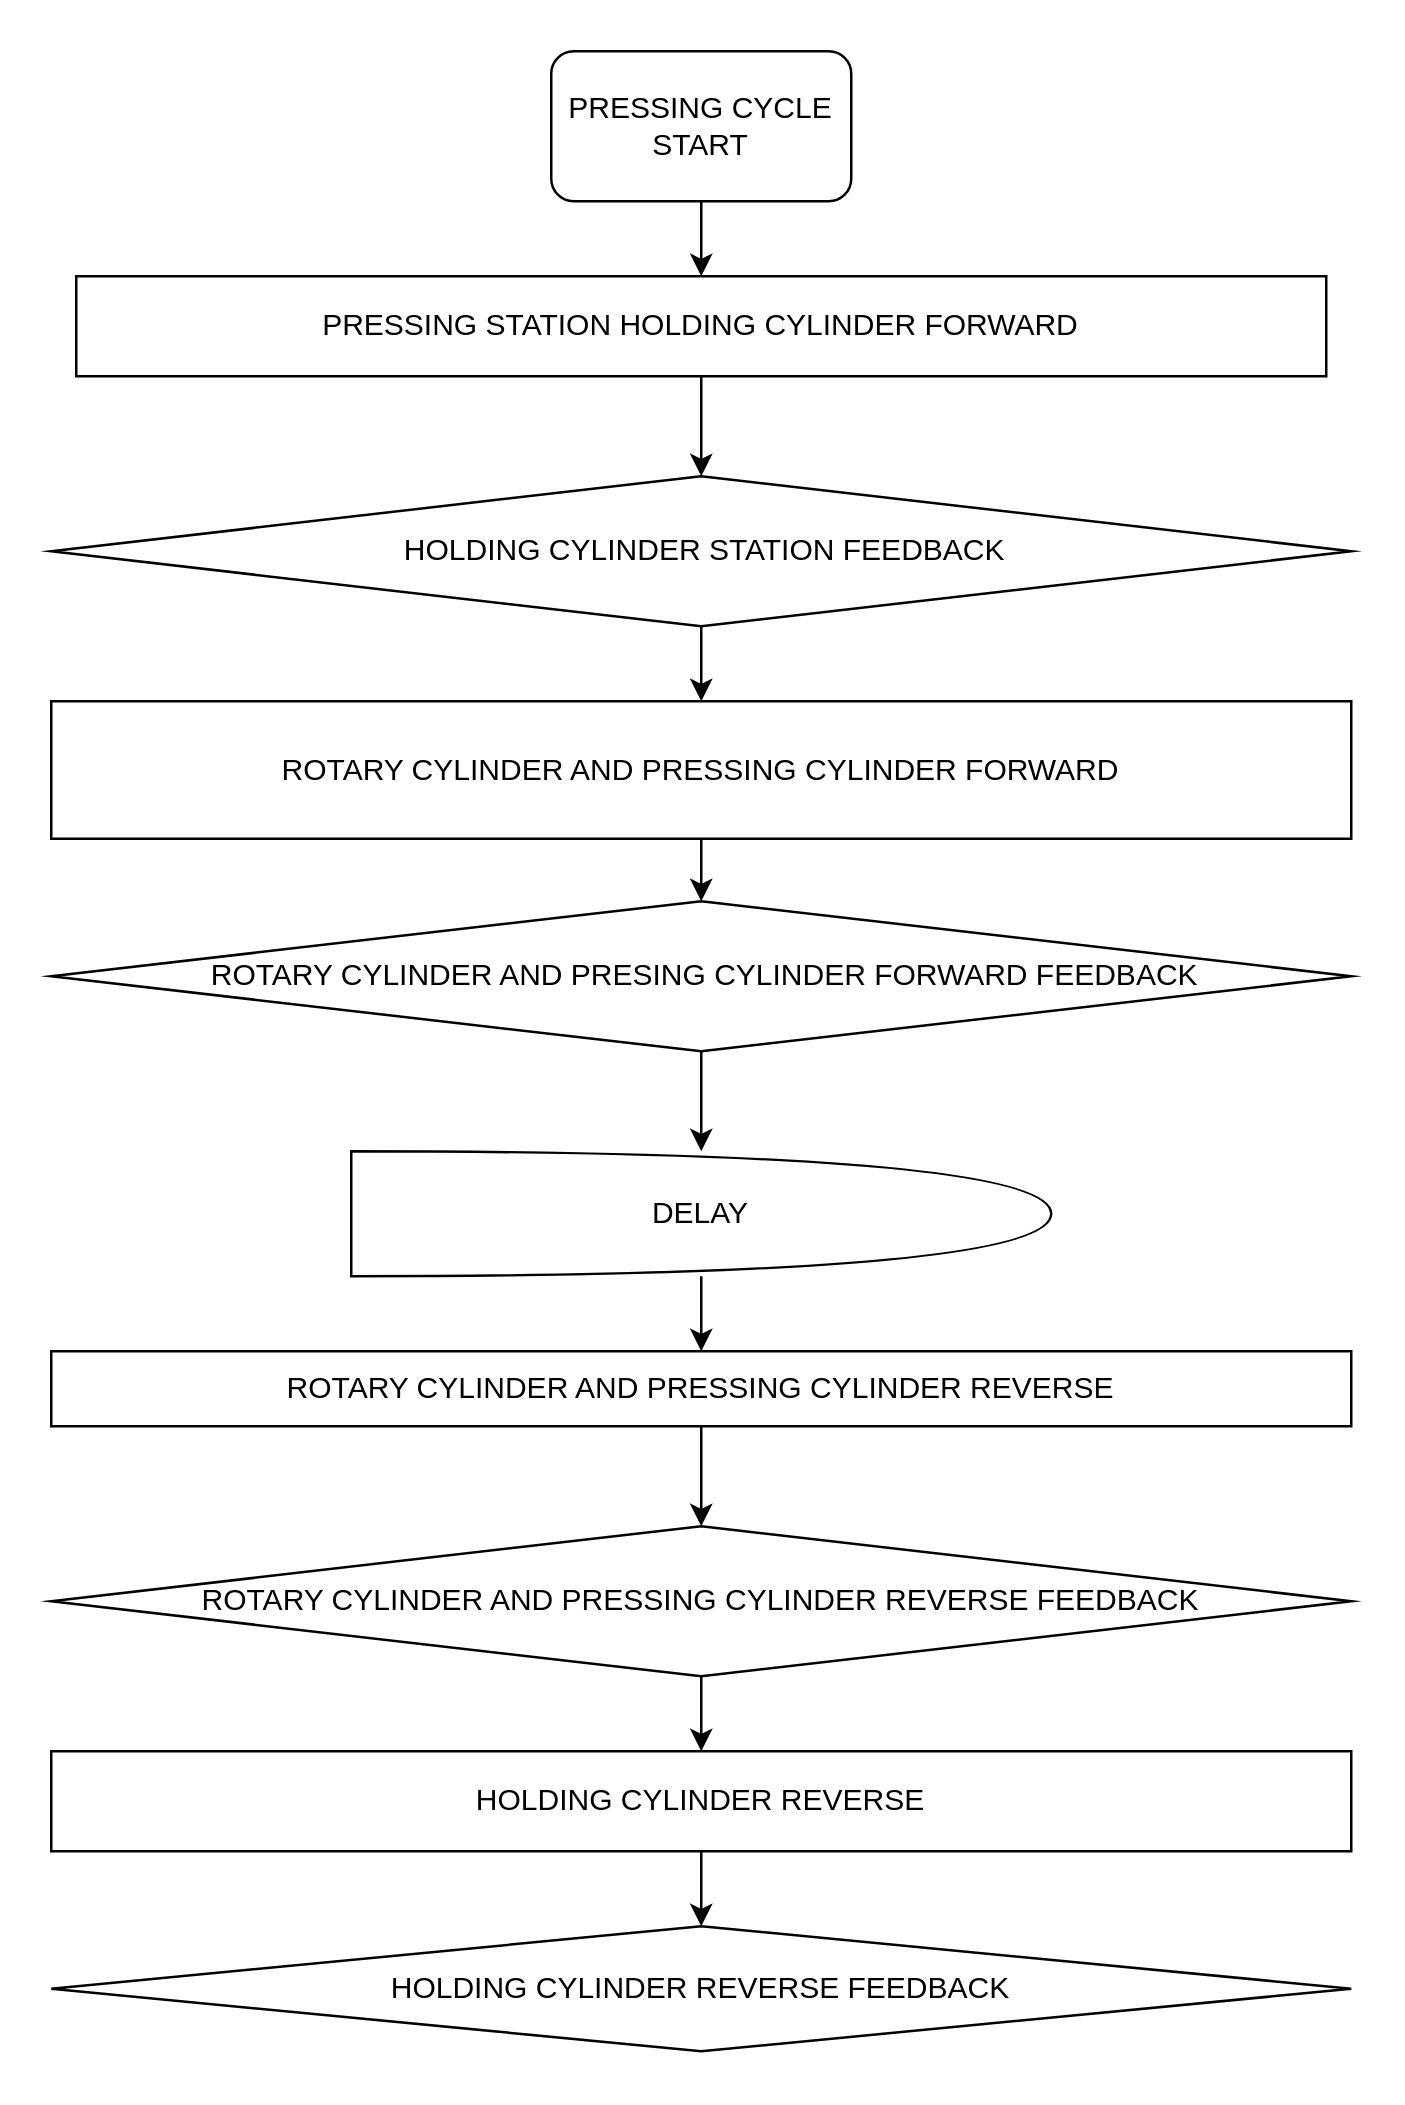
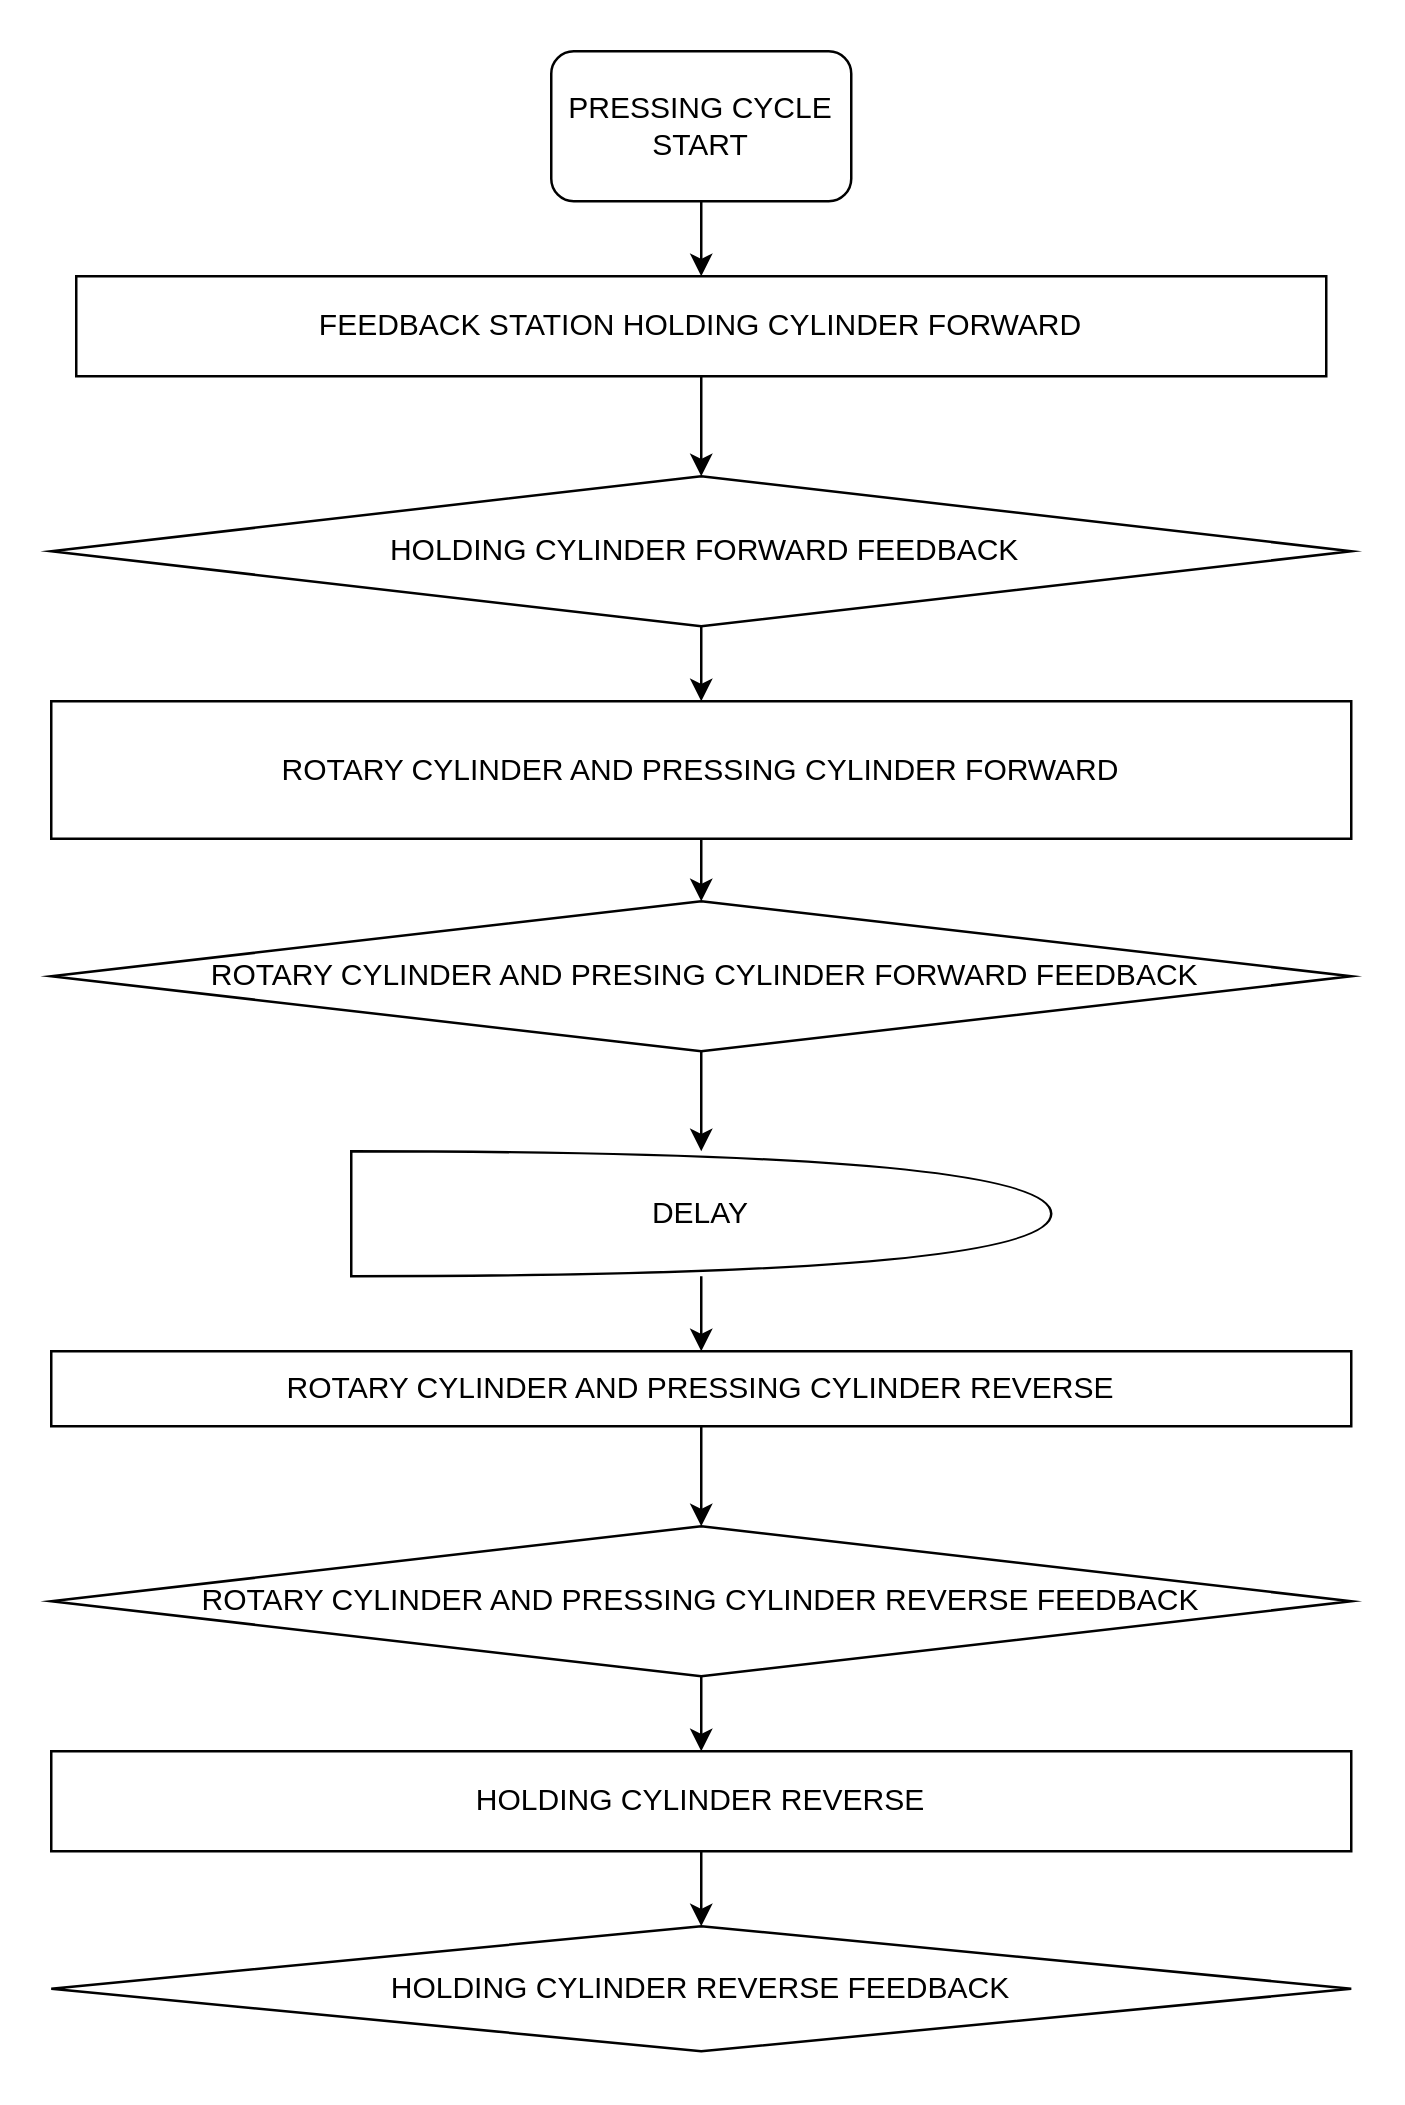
(701, 326) -> (701, 326)
(701, 551) -> (701, 551)
